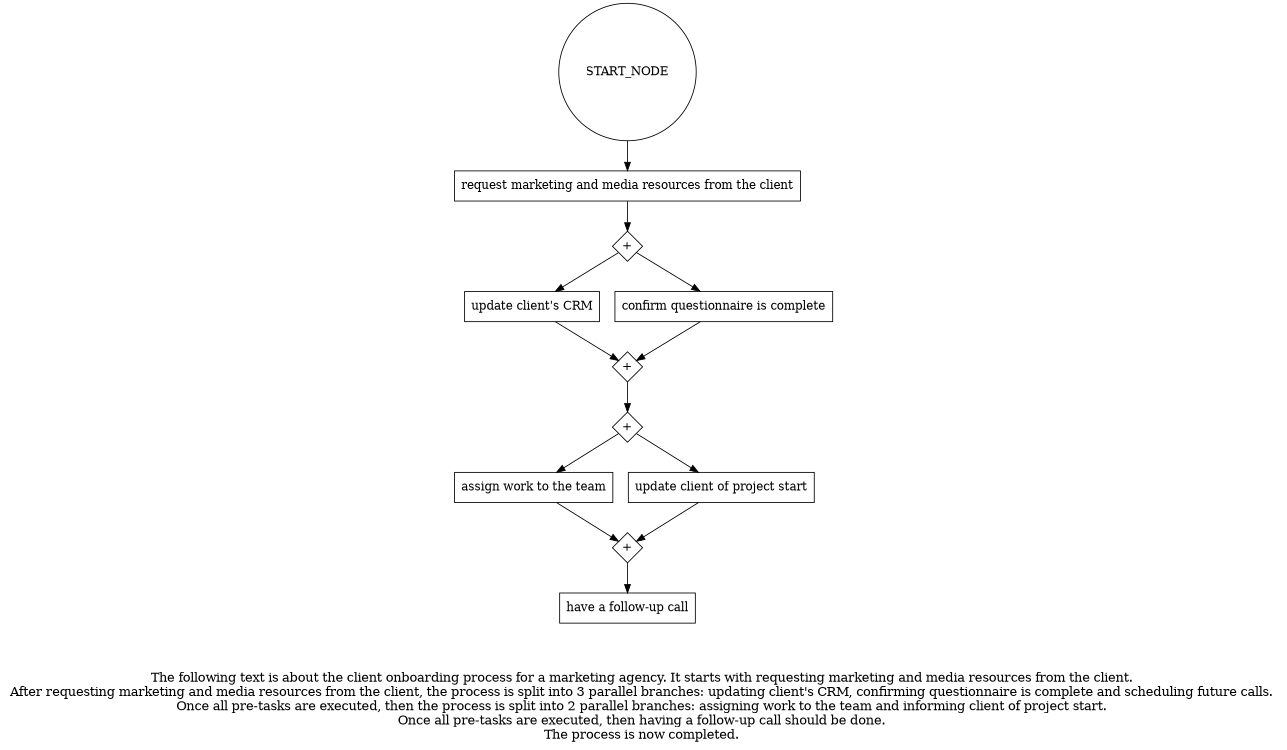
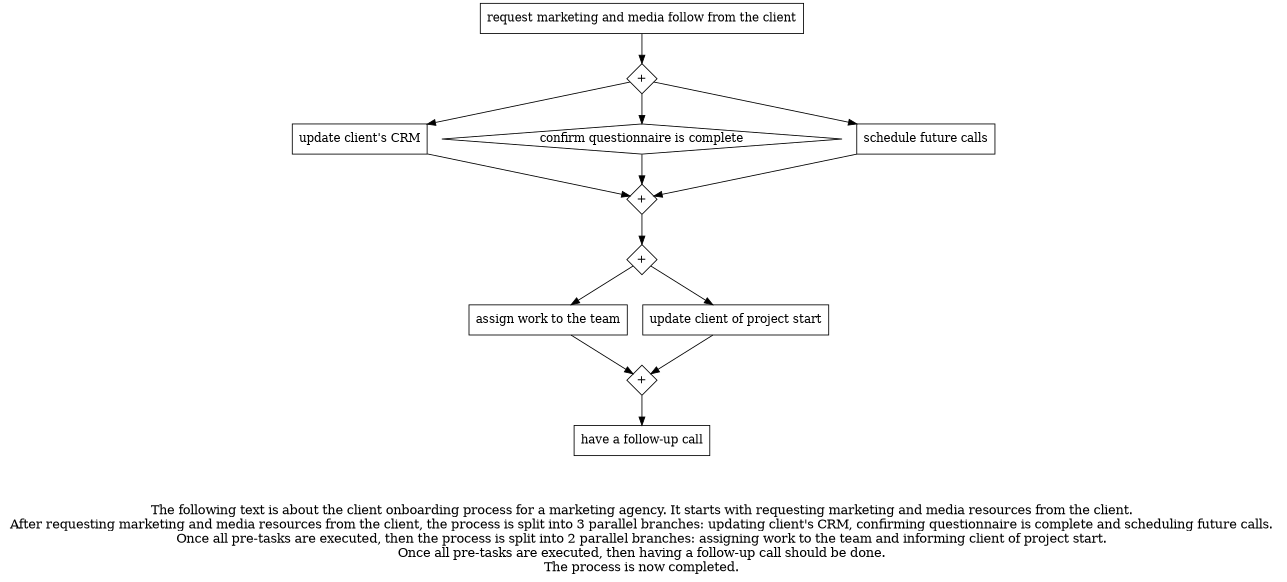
(627, 72) -> none
none -> (926, 139)
(627, 186) -> (642, 18)
(724, 307) -> (642, 139)
